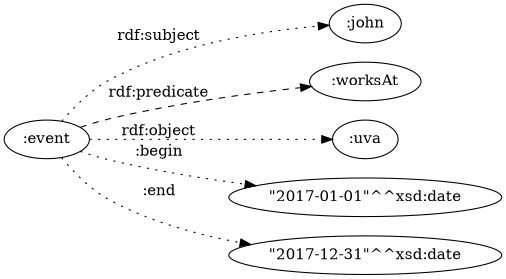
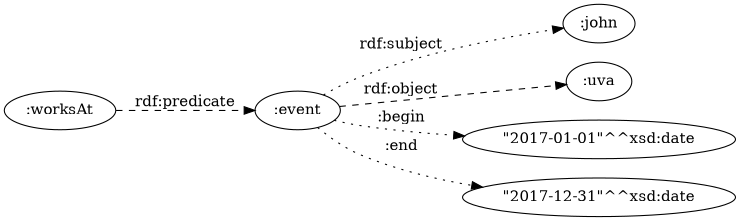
(190, 103) -> (180, 110)
(206, 139) -> (448, 96)
